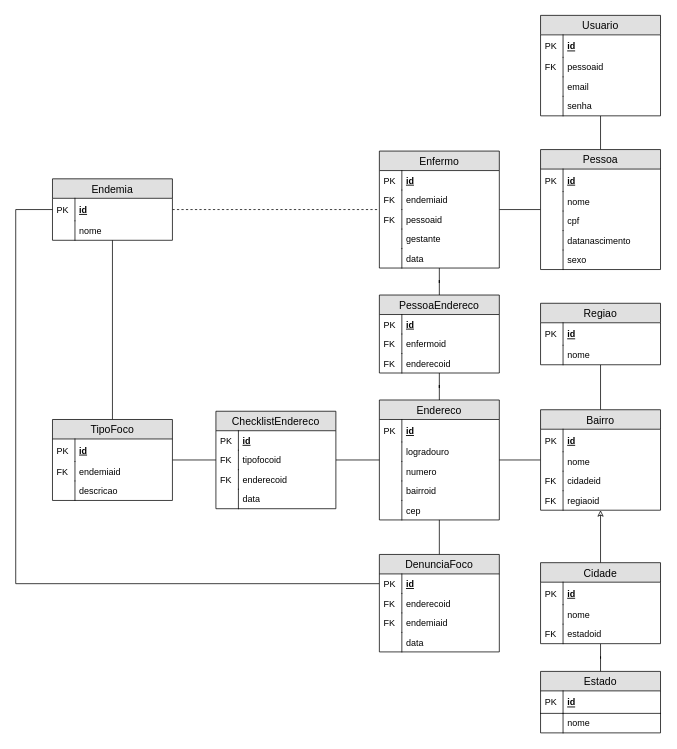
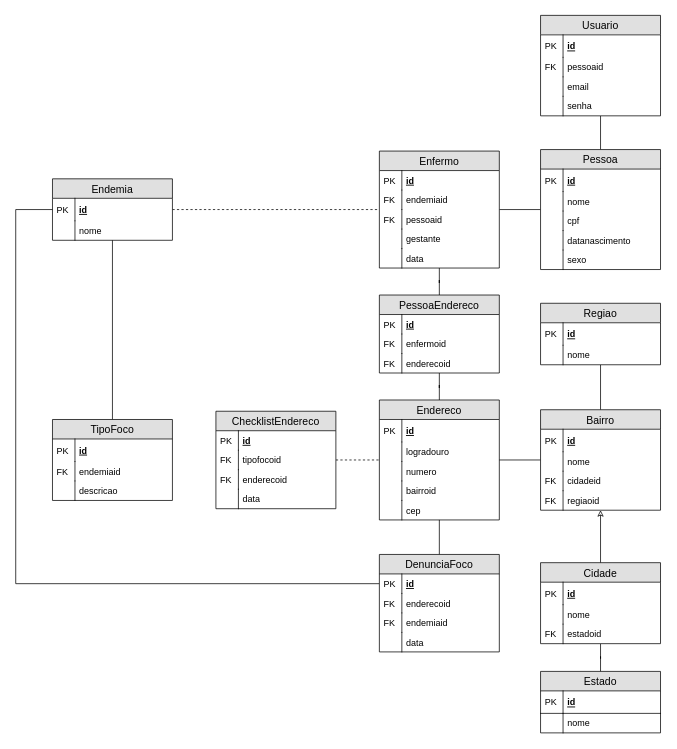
(194, 460) -> none
(357, 460) -> (357, 460)
